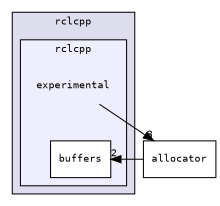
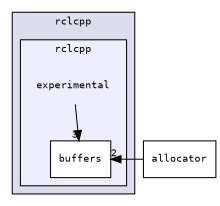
(120, 118) -> (77, 117)
